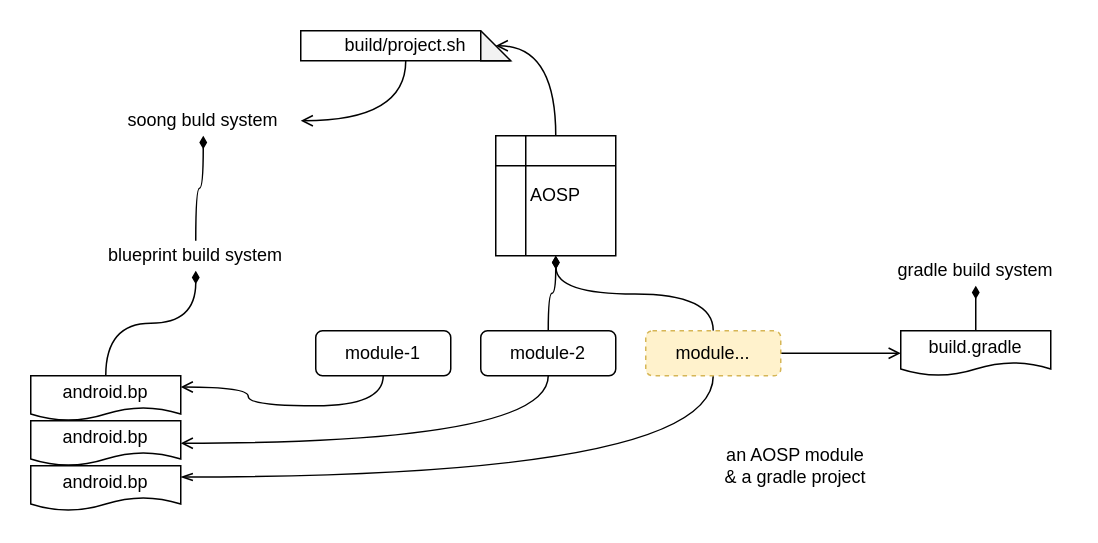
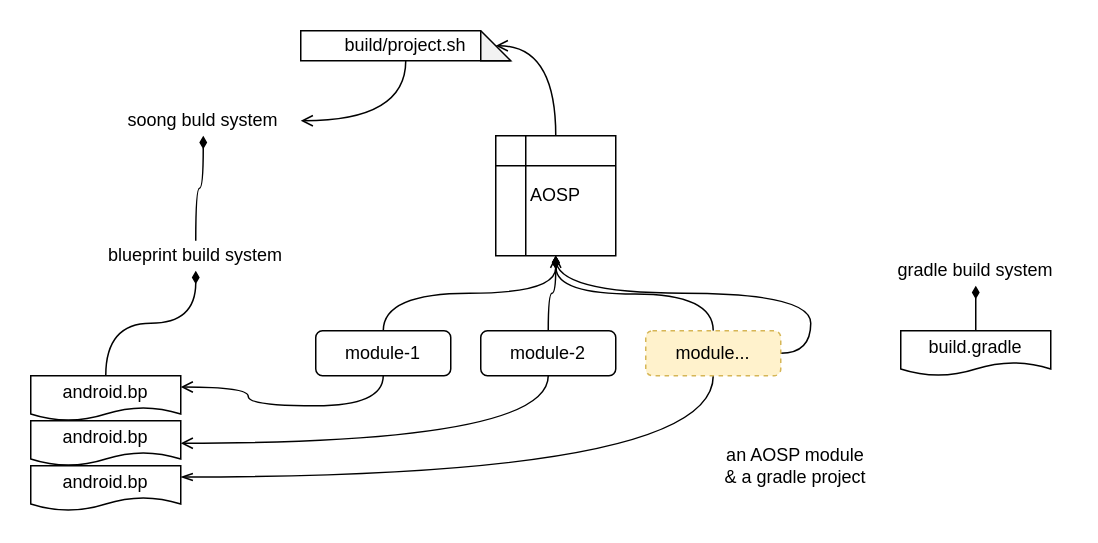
none -> (460, 293)
(842, 353) -> (761, 298)
